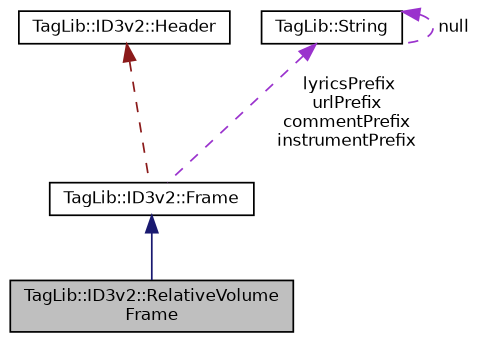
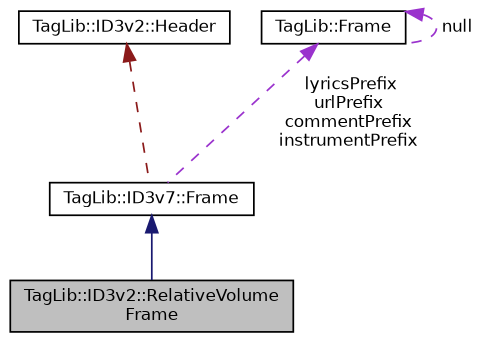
(332, 27) -> (334, 27)
(152, 199) -> (152, 199)
